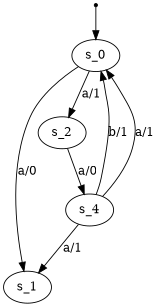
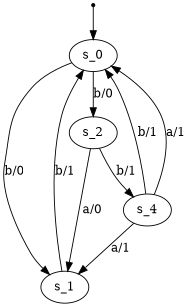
(91, 94) -> (103, 94)
(28, 171) -> (15, 171)
(88, 171) -> (127, 171)
none -> (54, 173)
none -> (80, 205)
